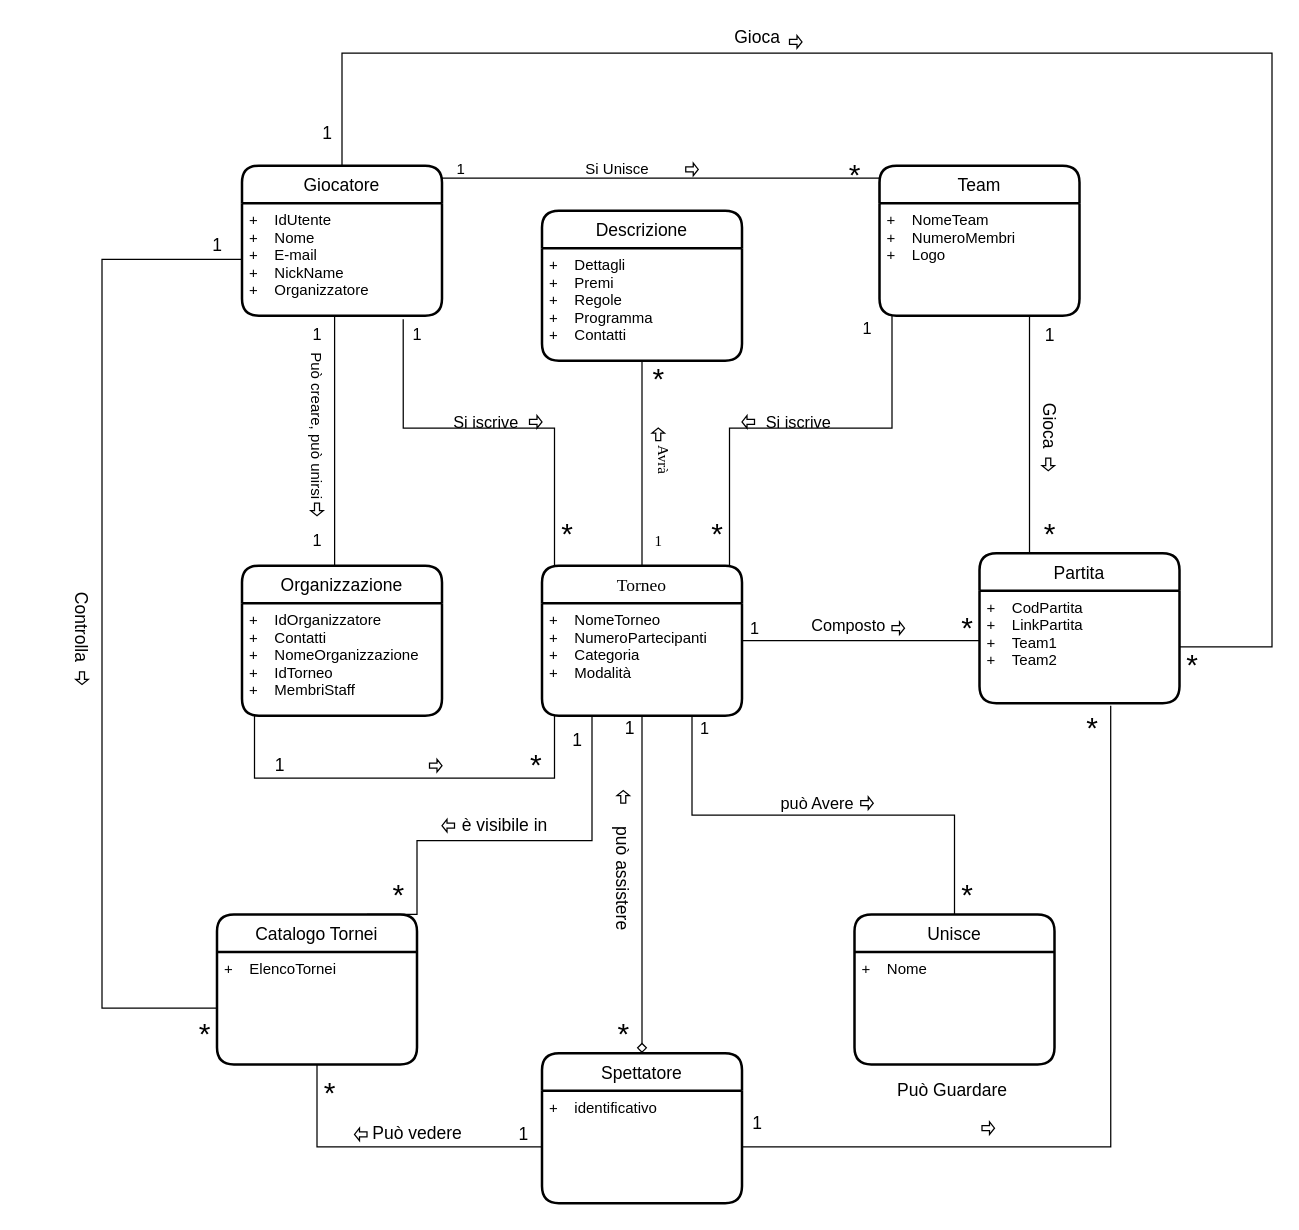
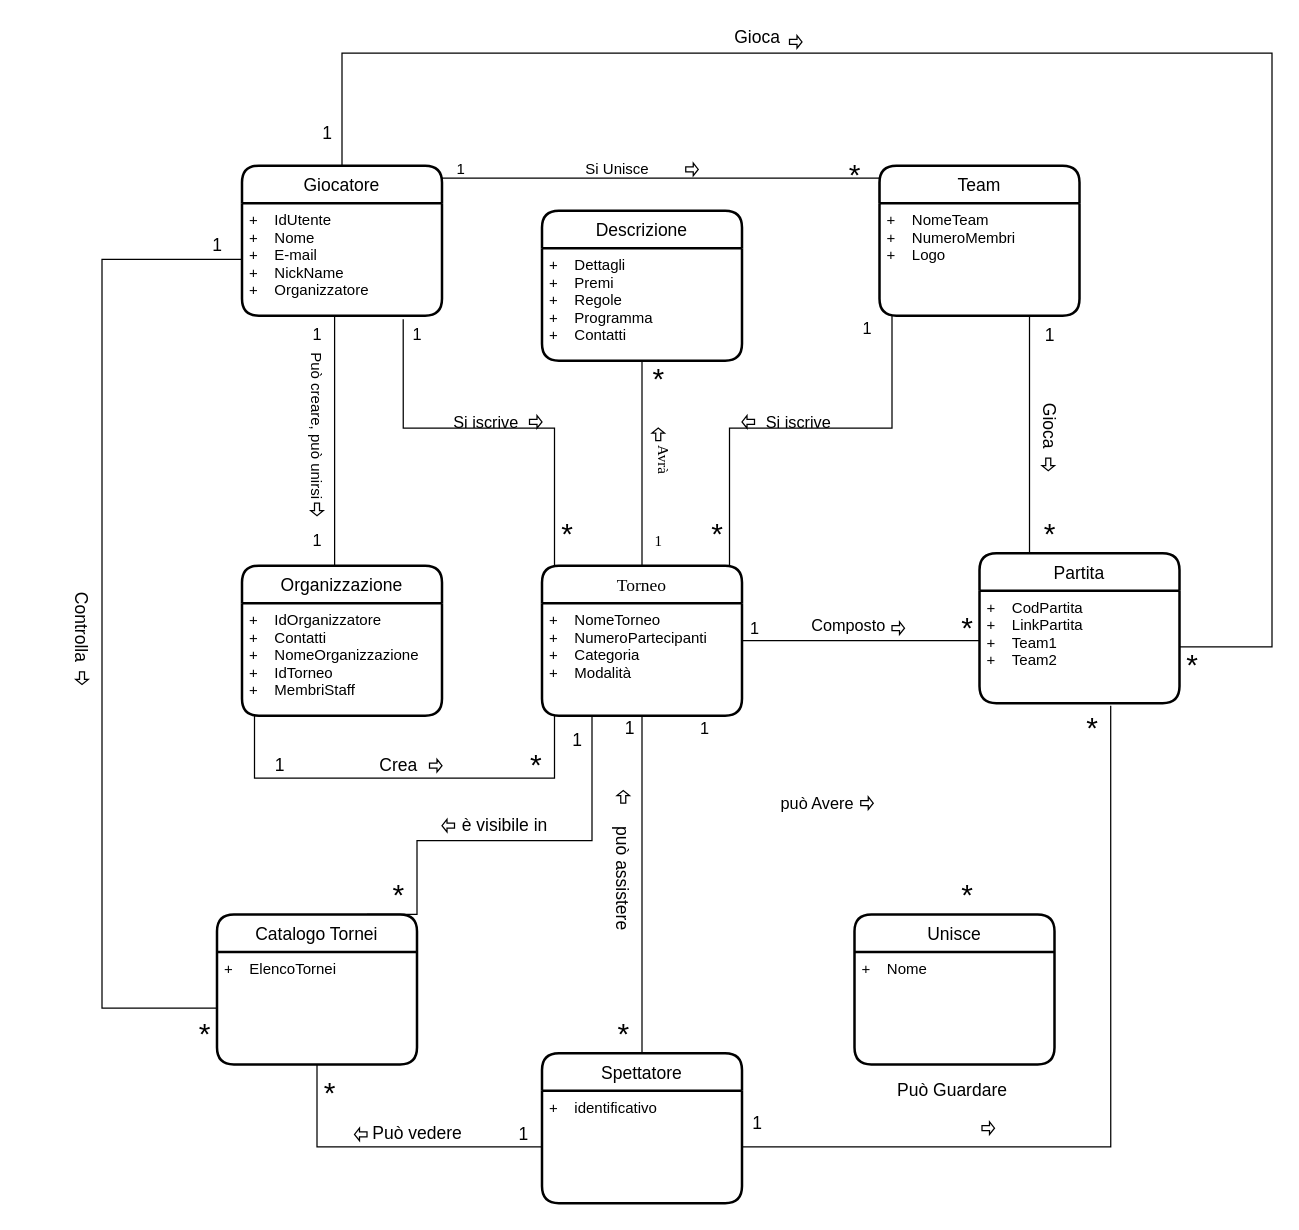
none -> (398, 766)
(824, 815) -> none
(642, 1042) -> (642, 1047)
